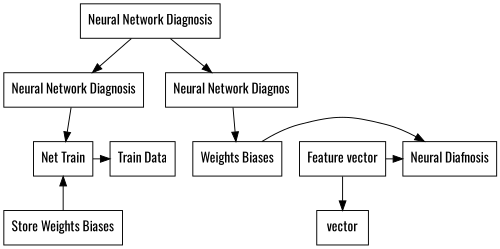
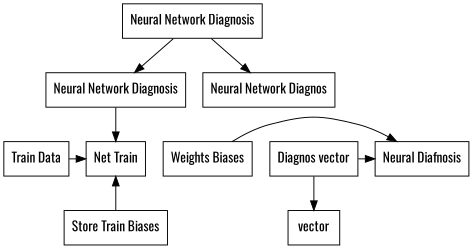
(234, 120) -> none
(97, 159) -> (72, 159)
(343, 159) -> (314, 159)
(63, 228) -> (116, 228)
